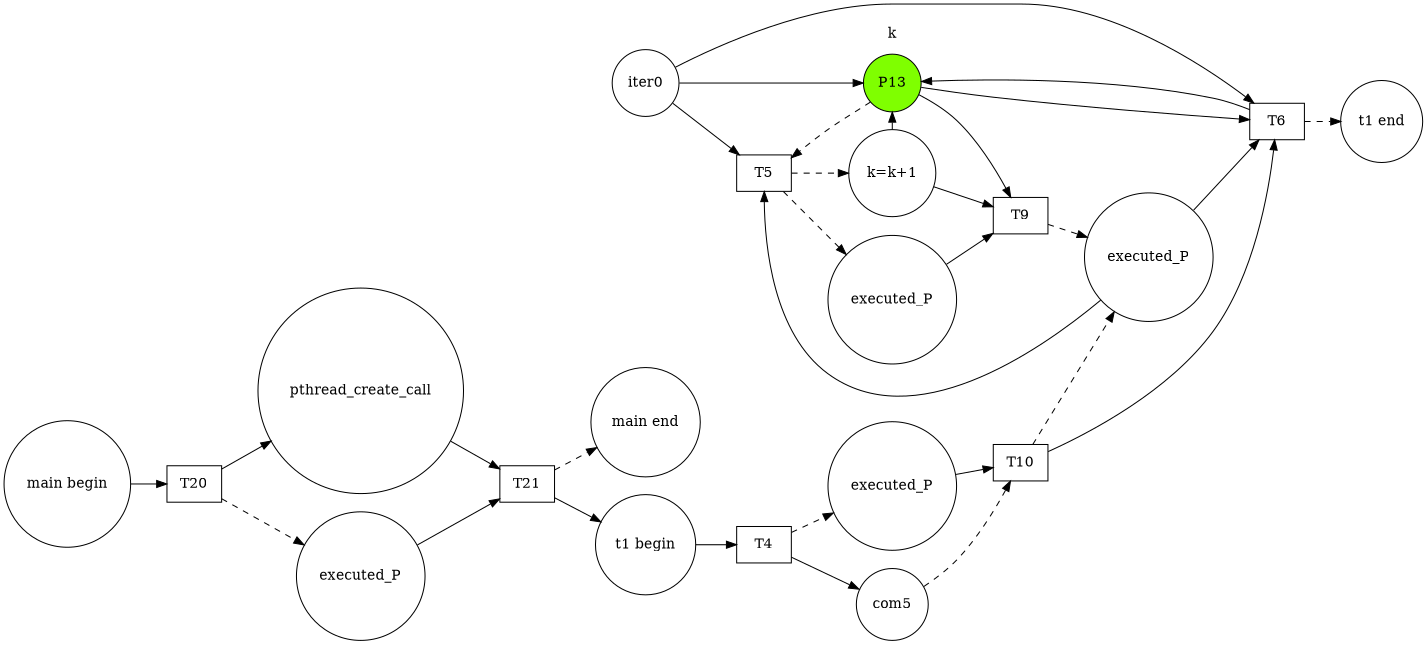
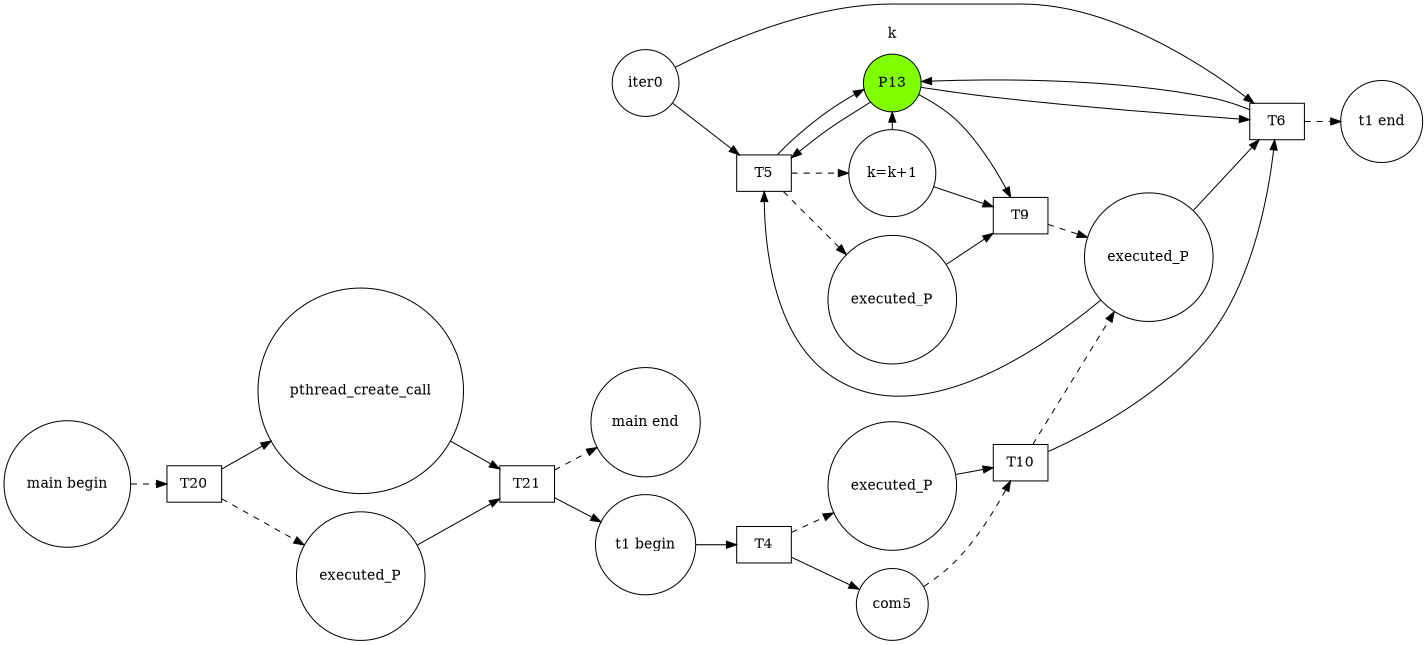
(766, 83) -> (814, 122)
(834, 125) -> (834, 125)
(144, 484) -> (144, 484)
